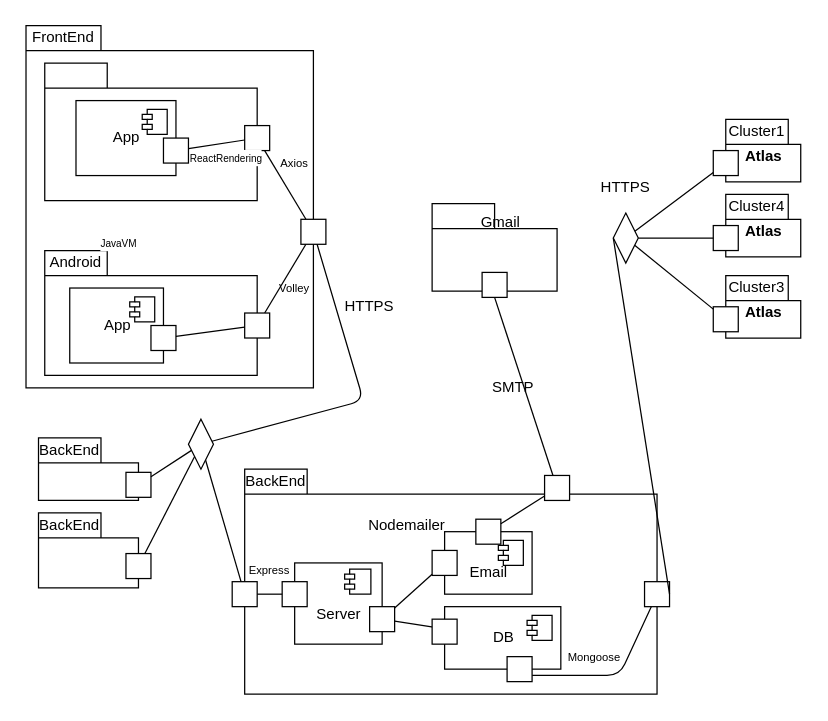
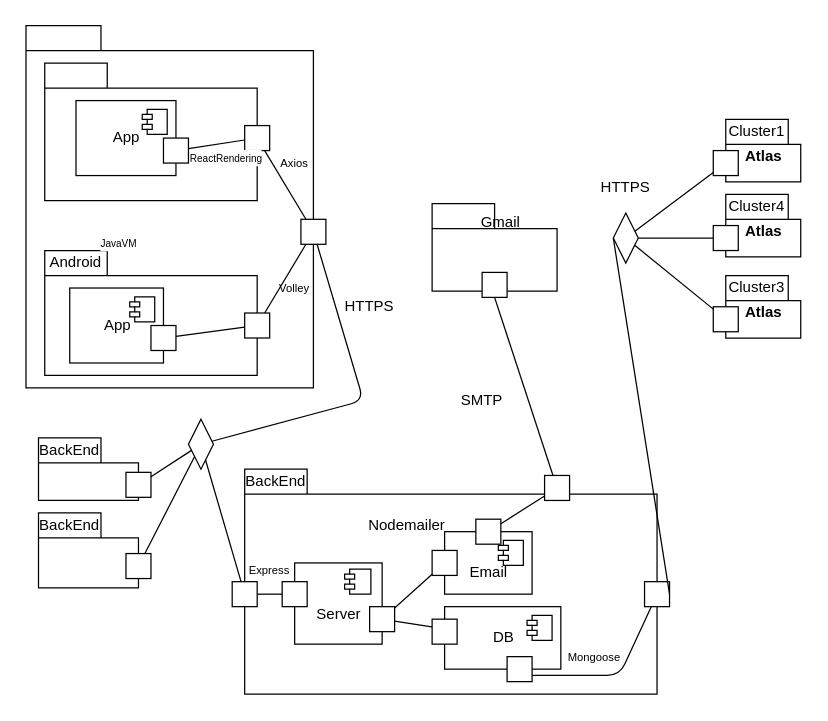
(63, 38) -> none
(513, 388) -> (482, 401)
